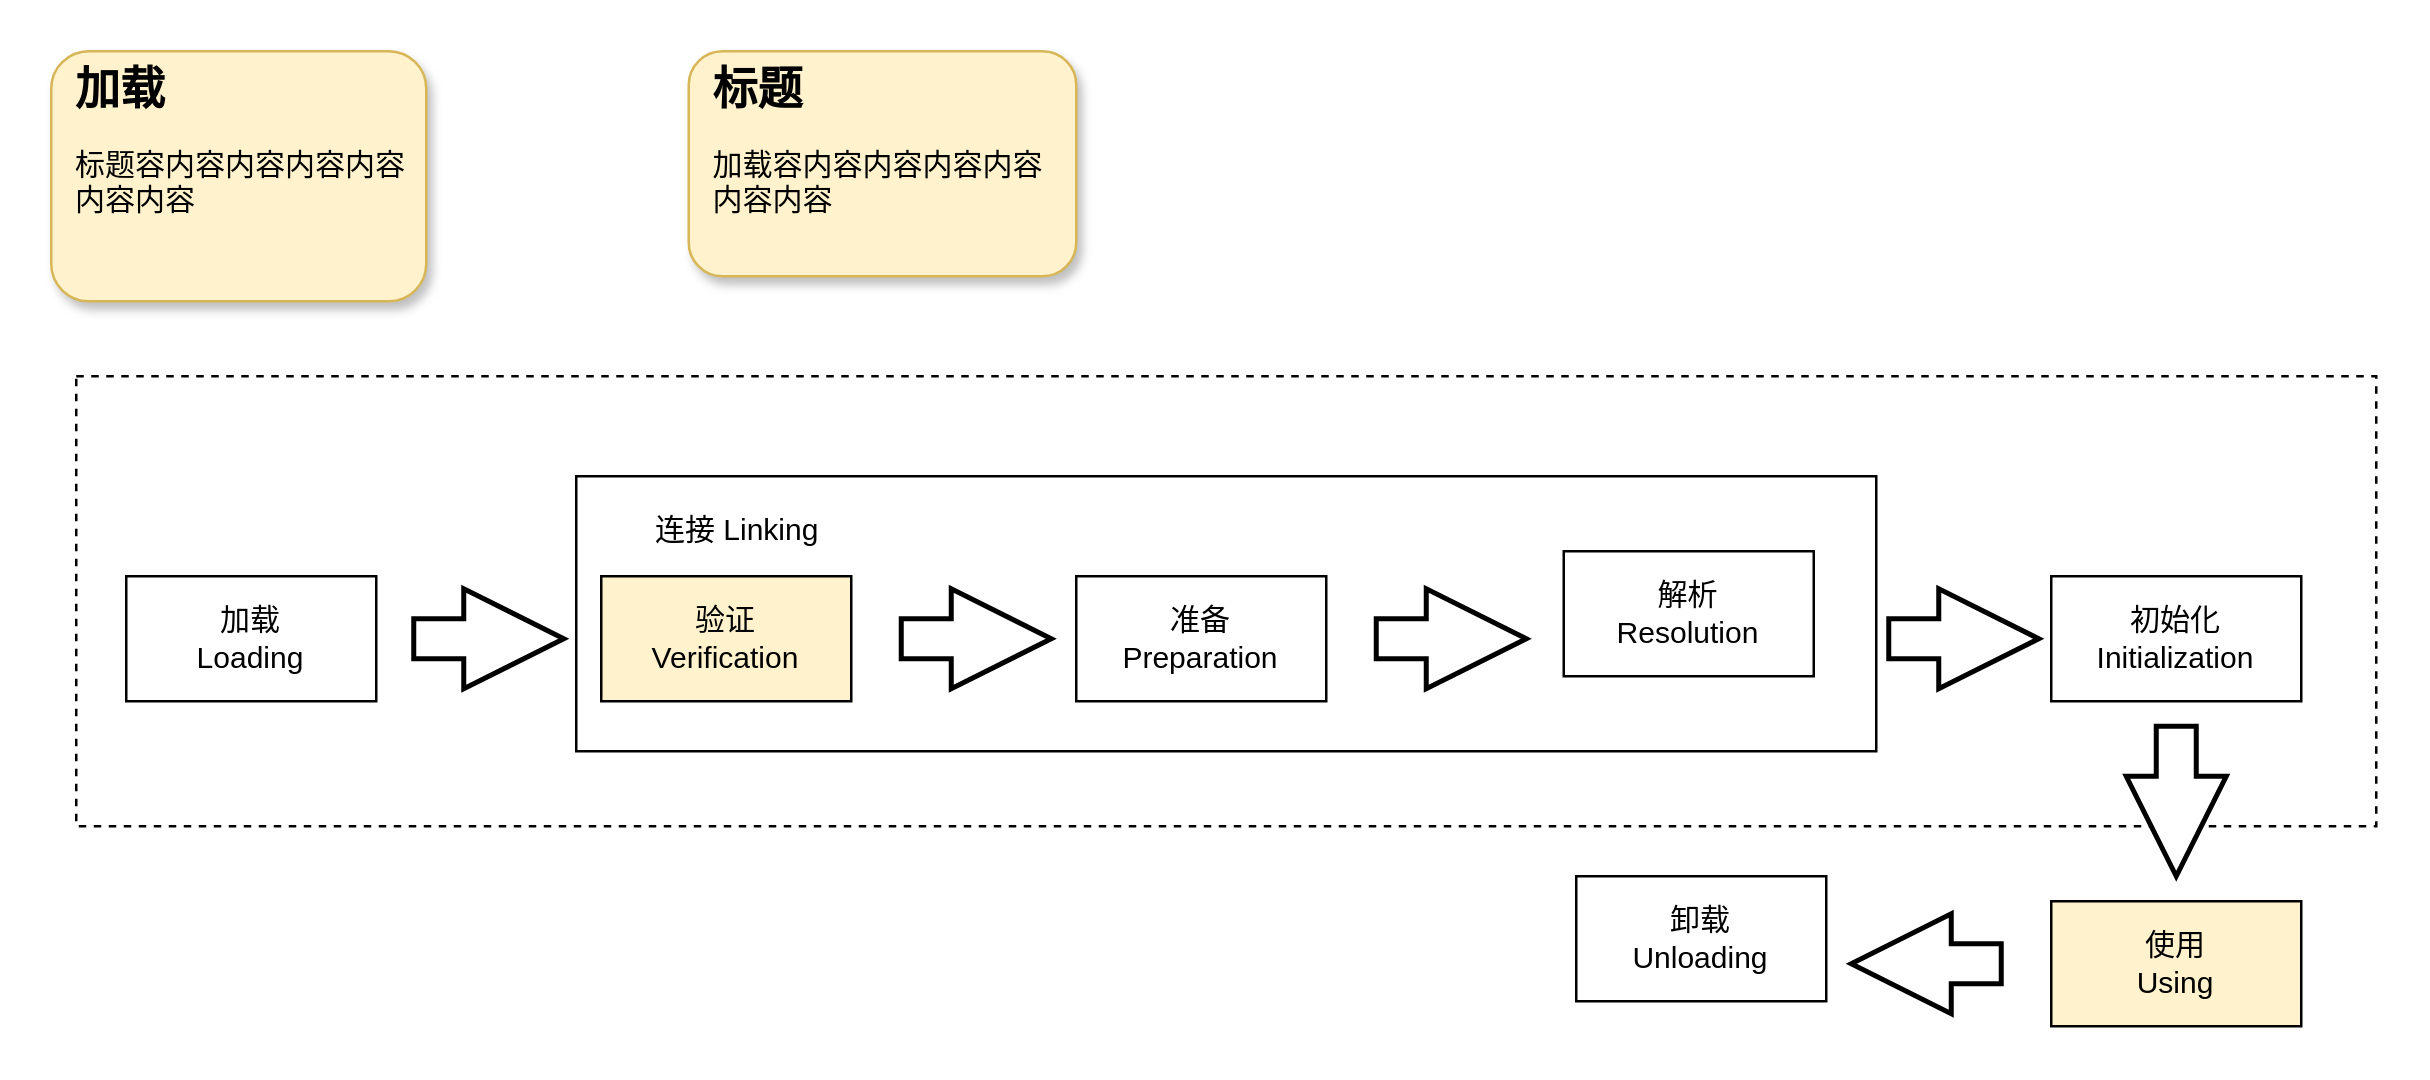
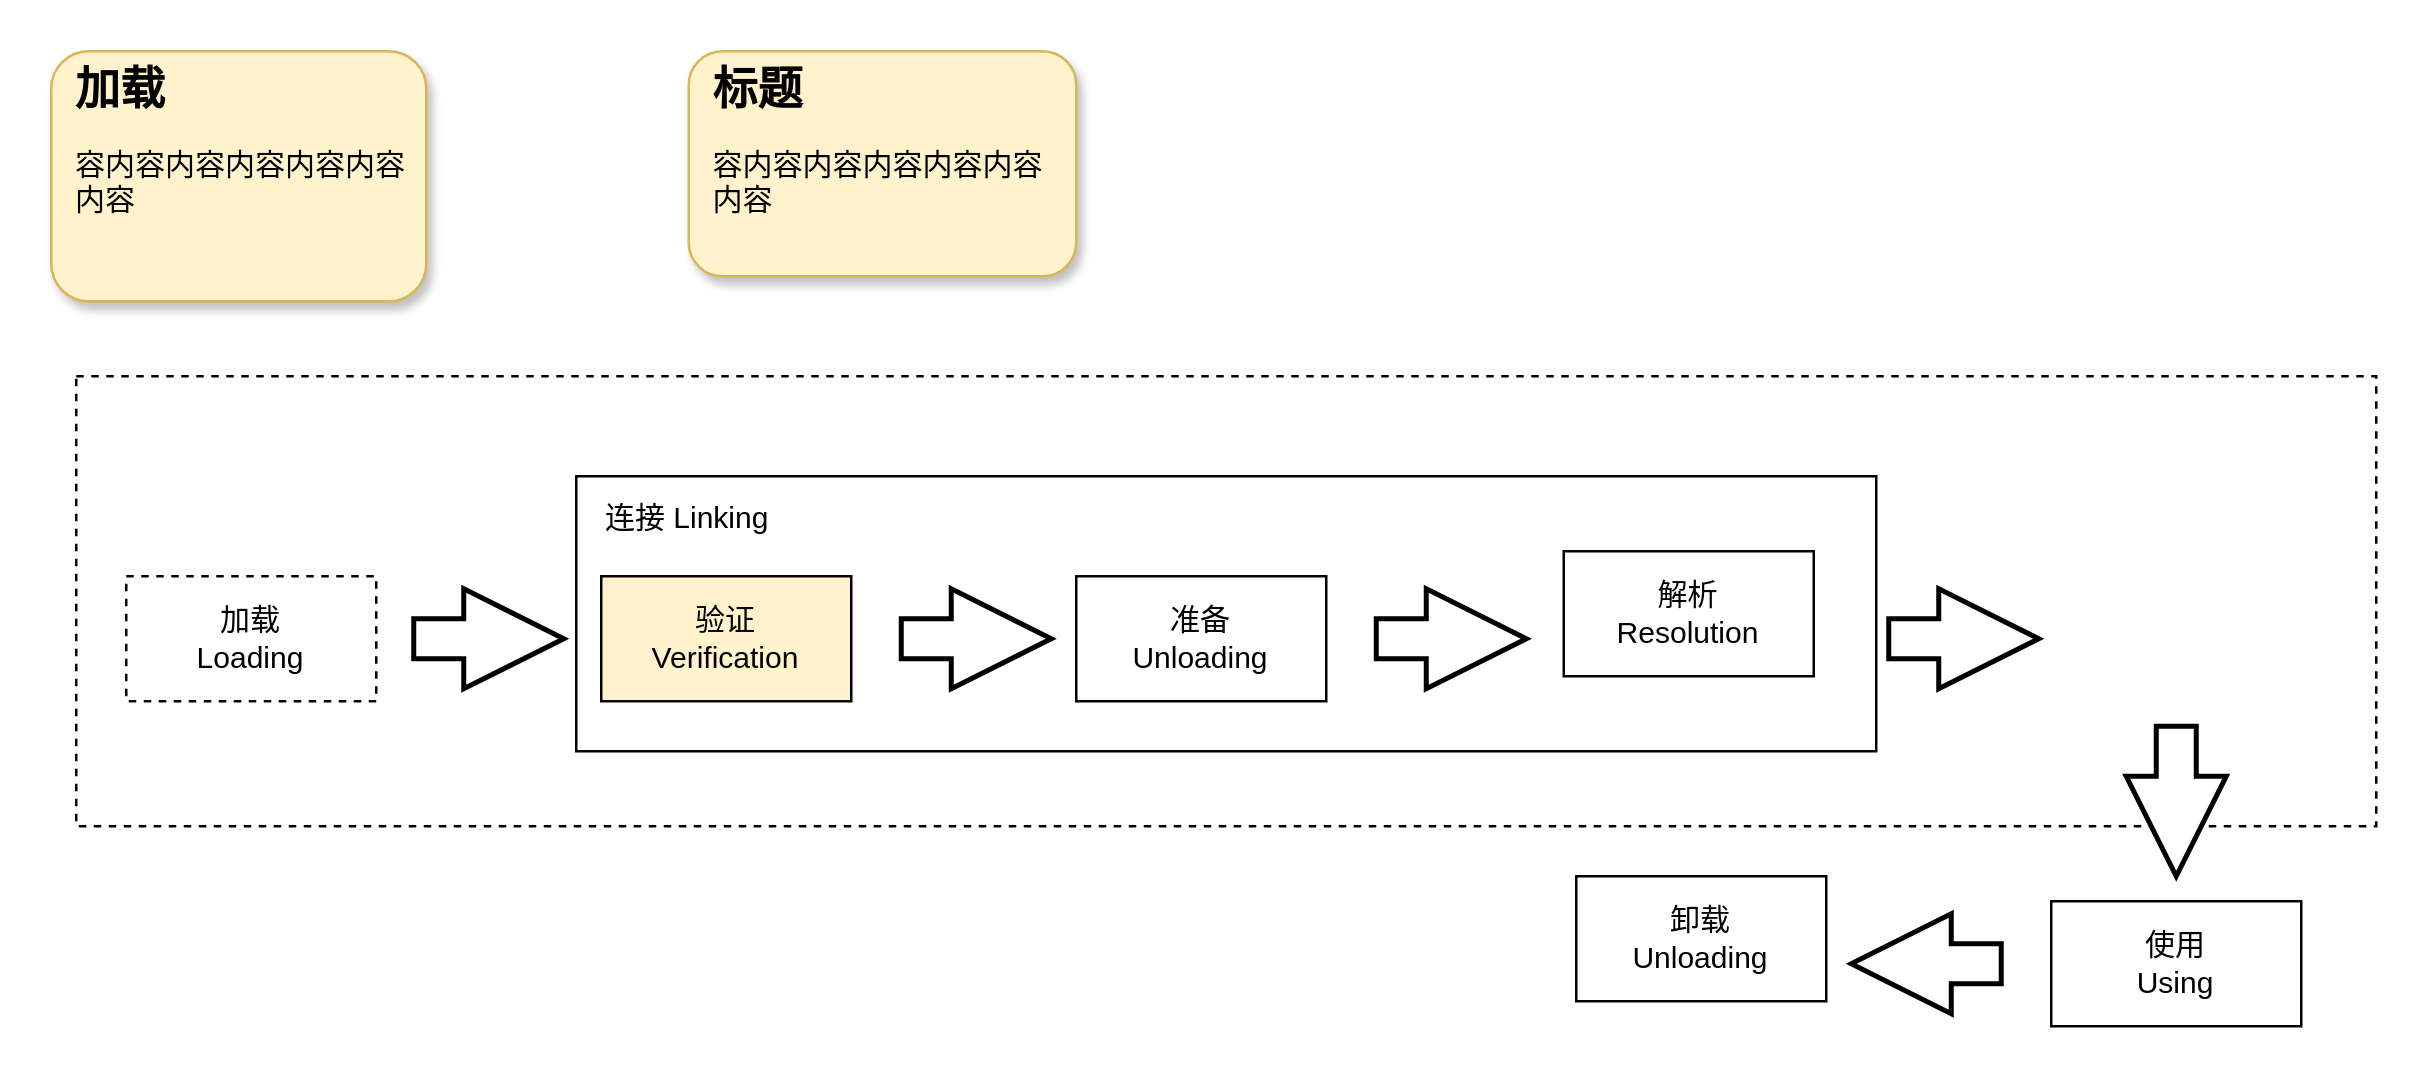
(241, 75) -> (241, 75)
(885, 75) -> (885, 75)
(776, 531) -> (726, 519)
(251, 639) -> (251, 639)
(1201, 639) -> (1201, 639)
(2176, 639) -> none
(2176, 964) -> (2176, 964)
